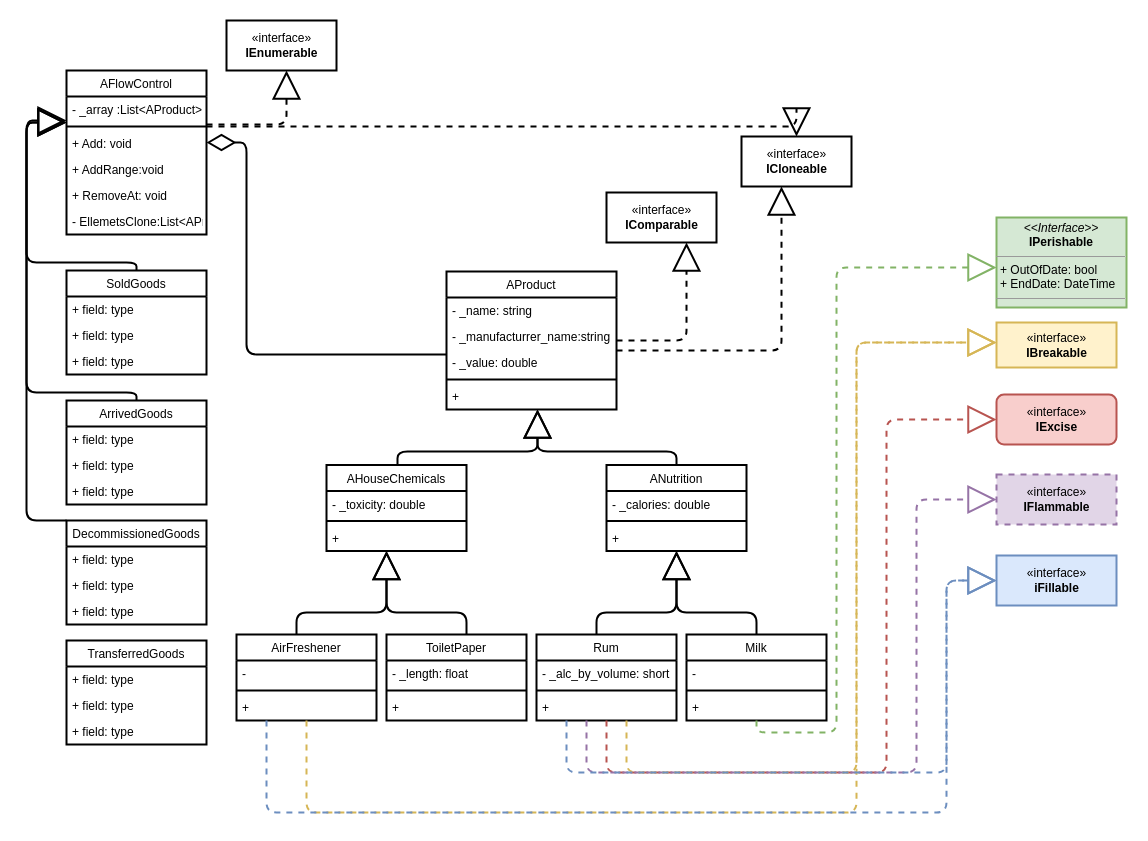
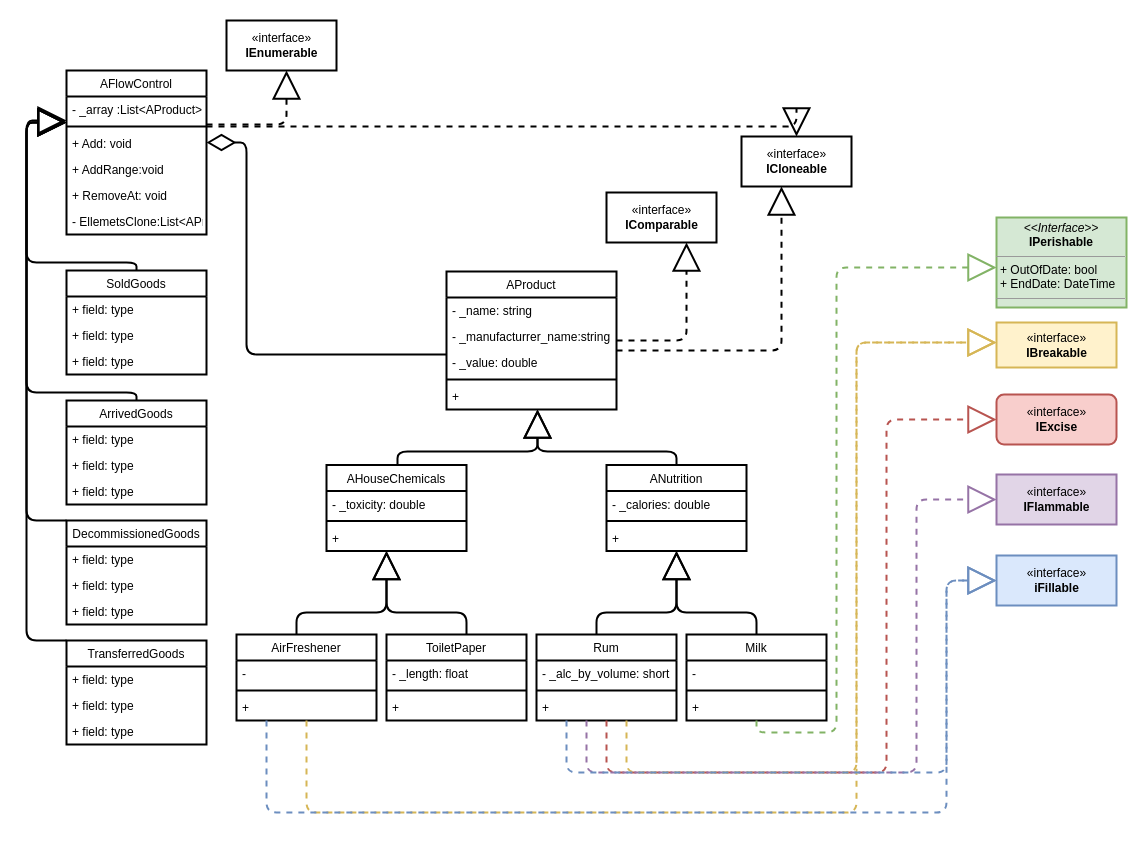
(1057, 500) -> (1057, 500)
none -> (27, 594)
